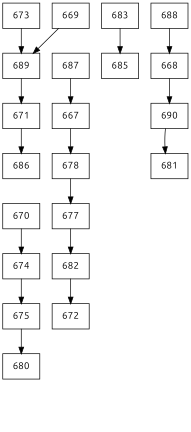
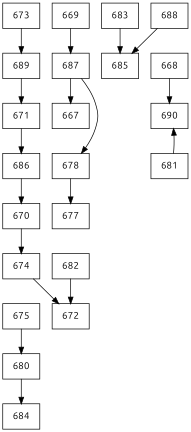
(169, 37) -> (147, 38)
(48, 38) -> (71, 37)
(71, 138) -> (98, 112)
(165, 138) -> (174, 145)
none -> (21, 188)
(71, 238) -> none
(21, 288) -> (44, 289)
none -> (21, 416)
